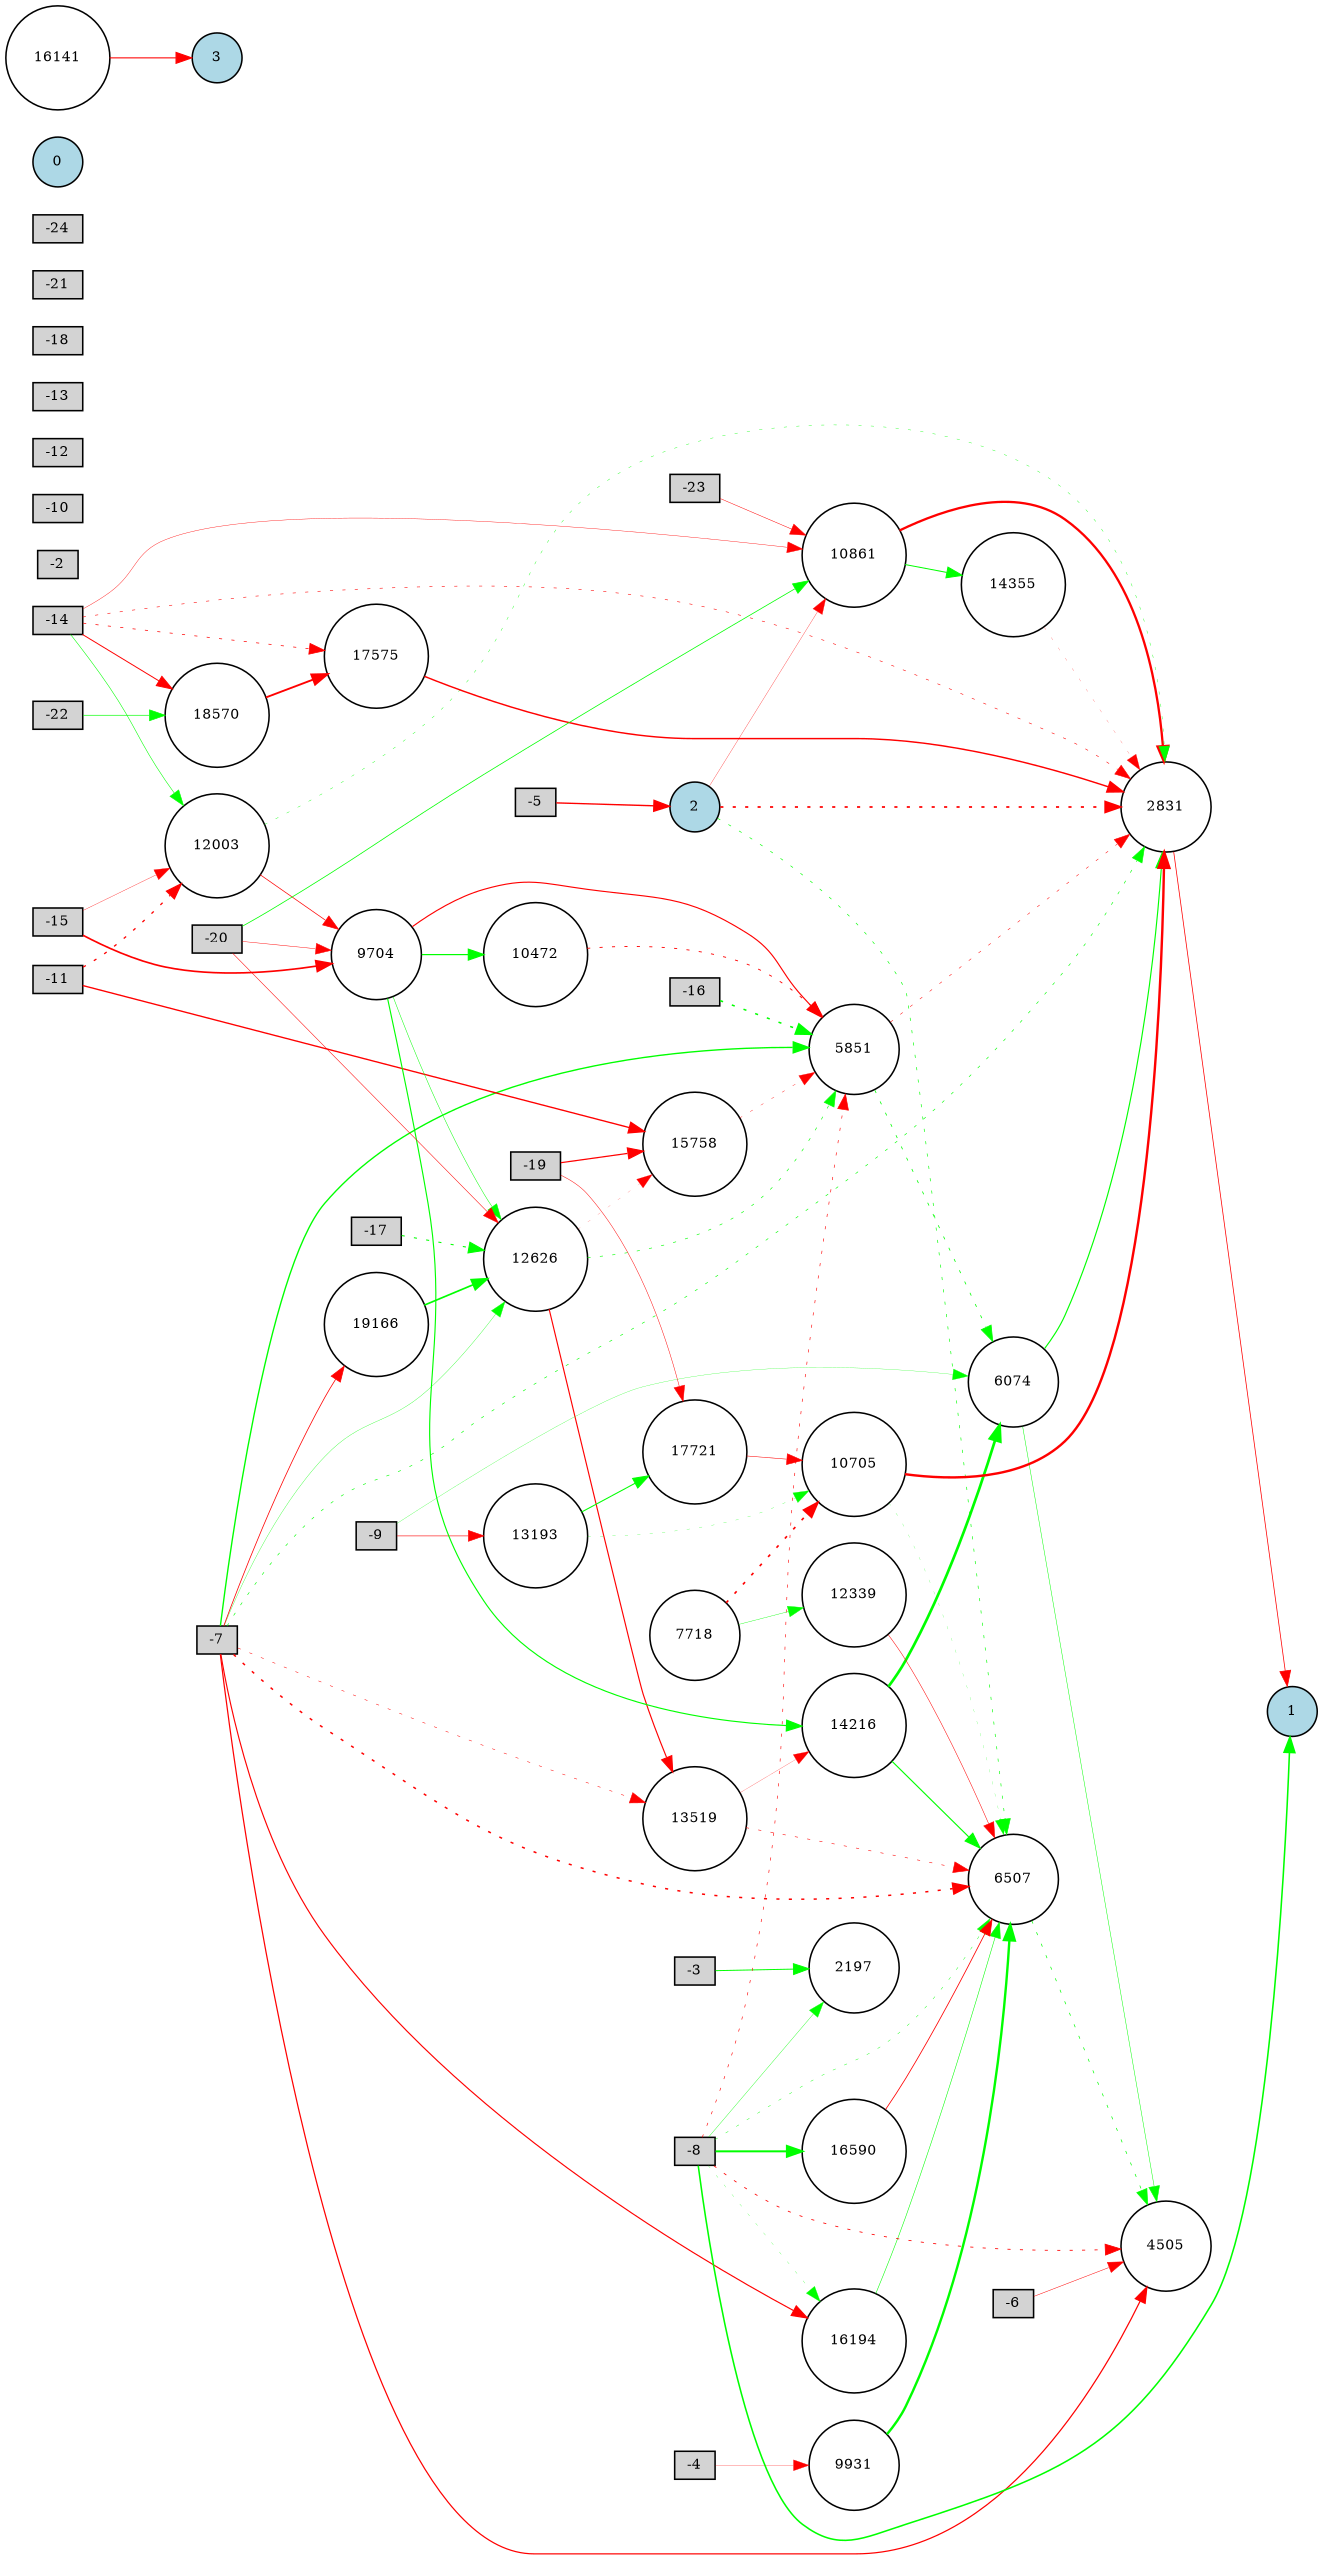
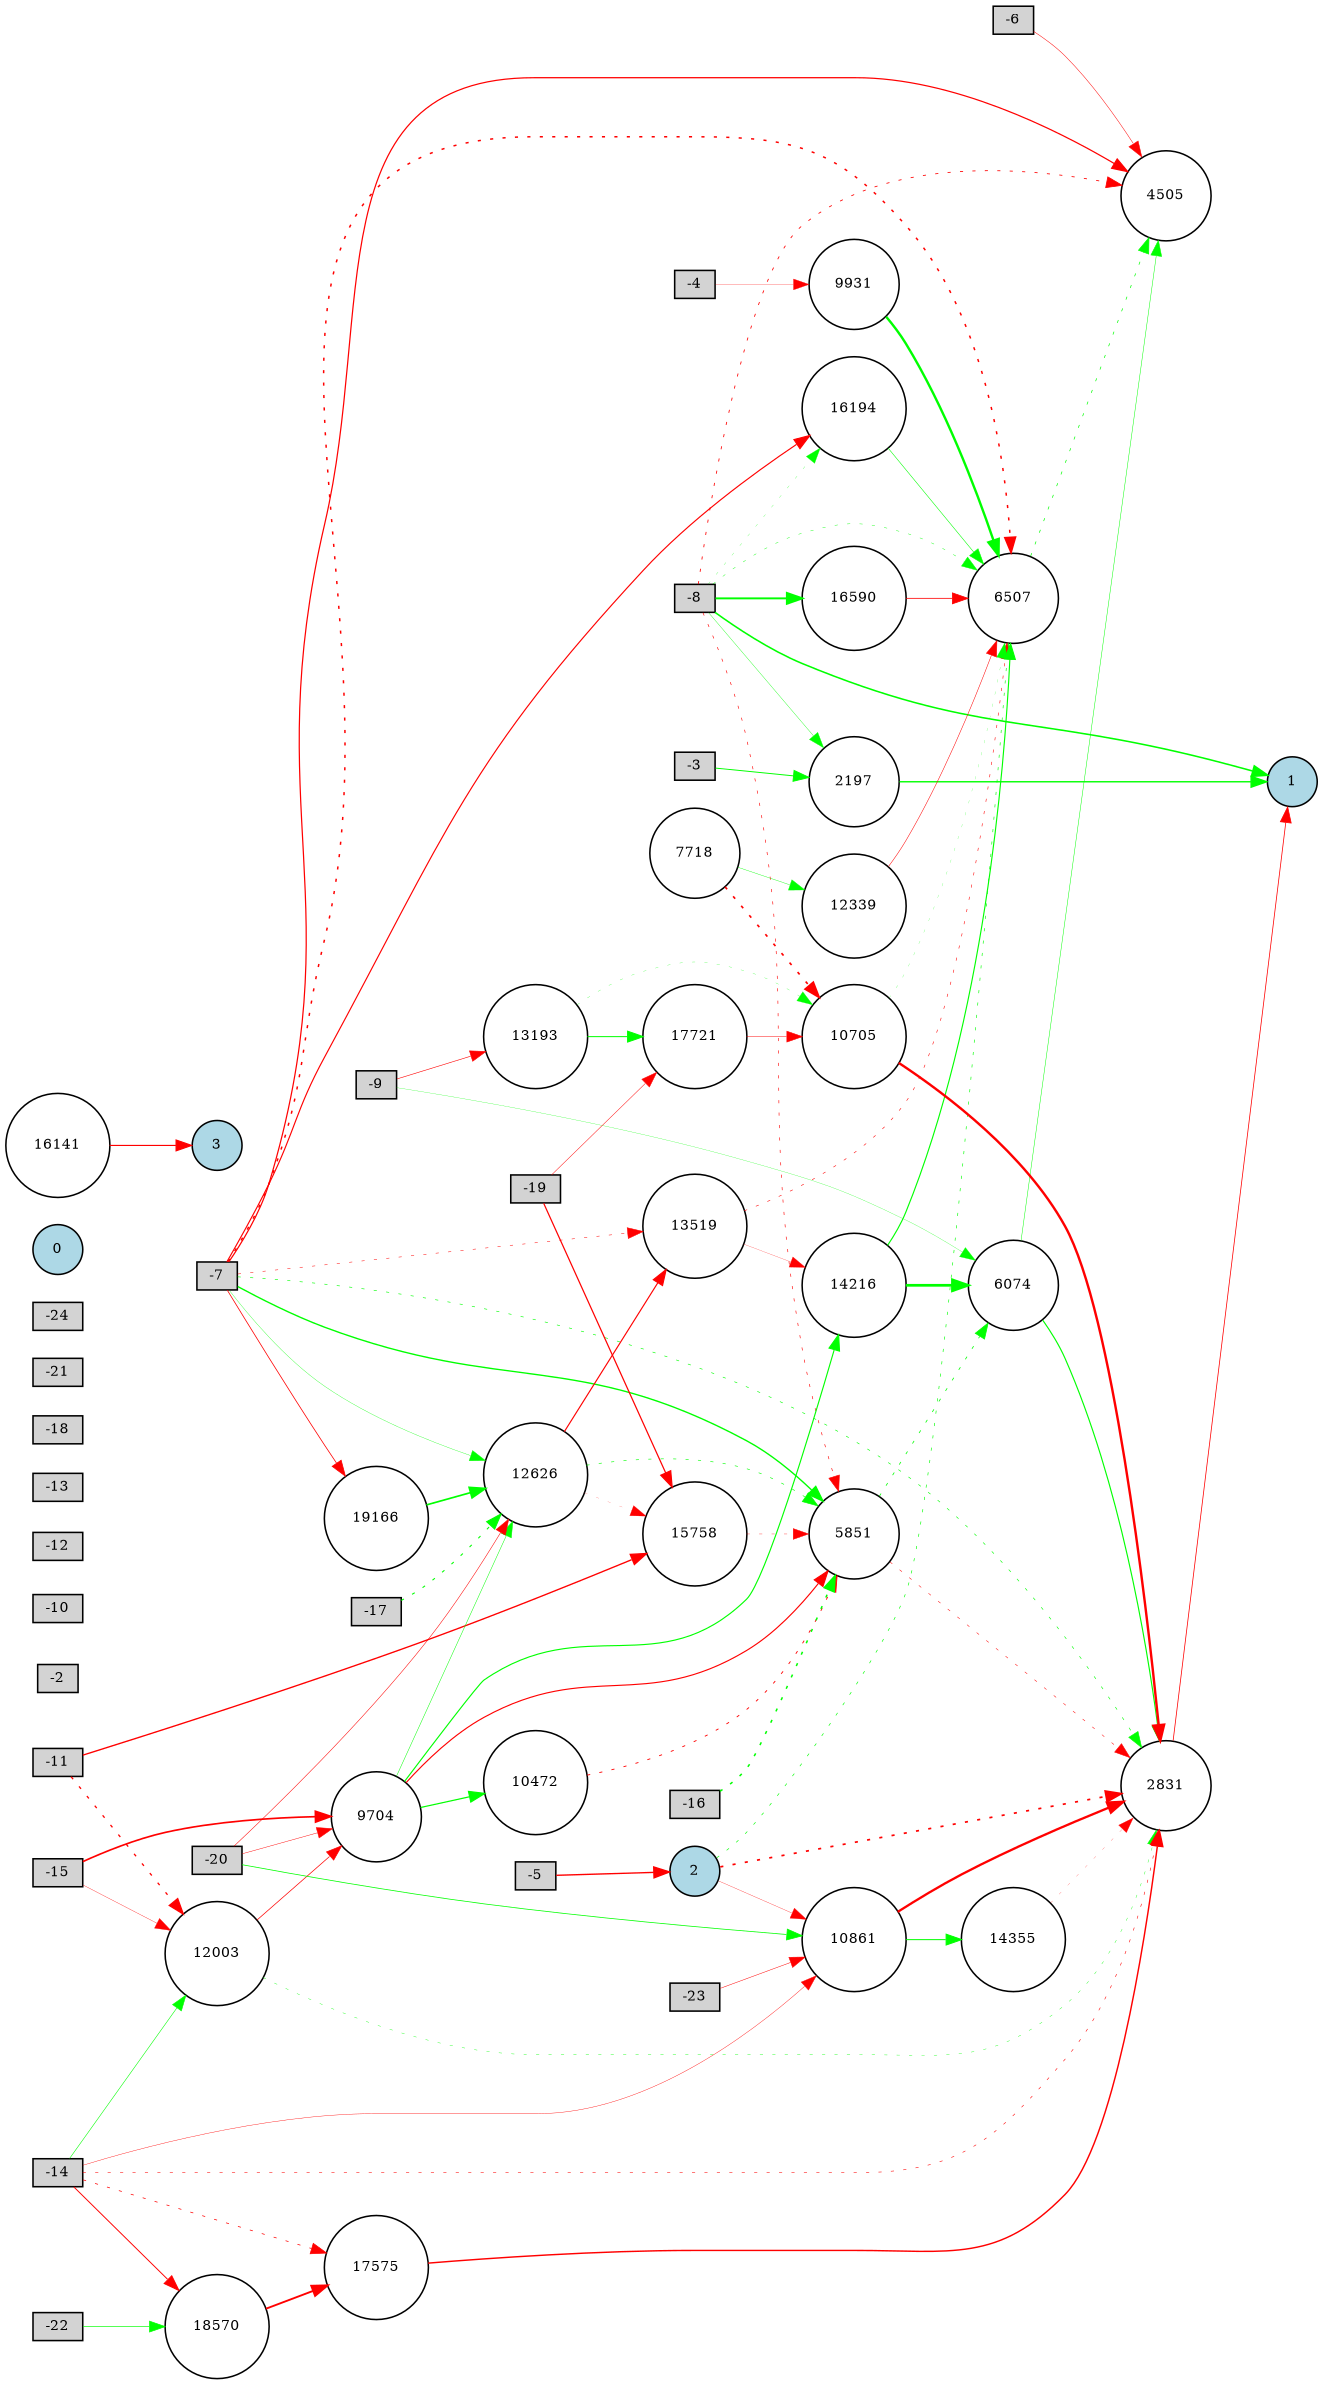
none -> (1066, 782)
